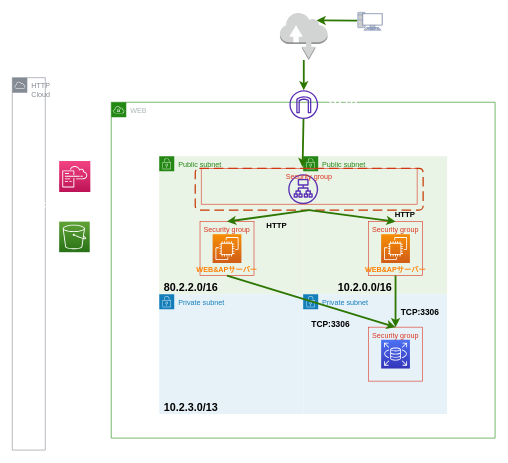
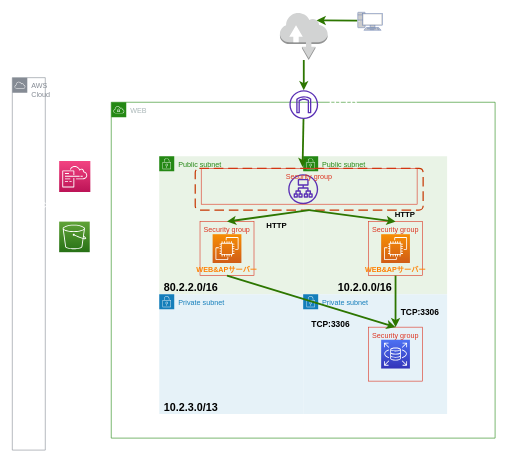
(38, 95) -> (38, 95)
